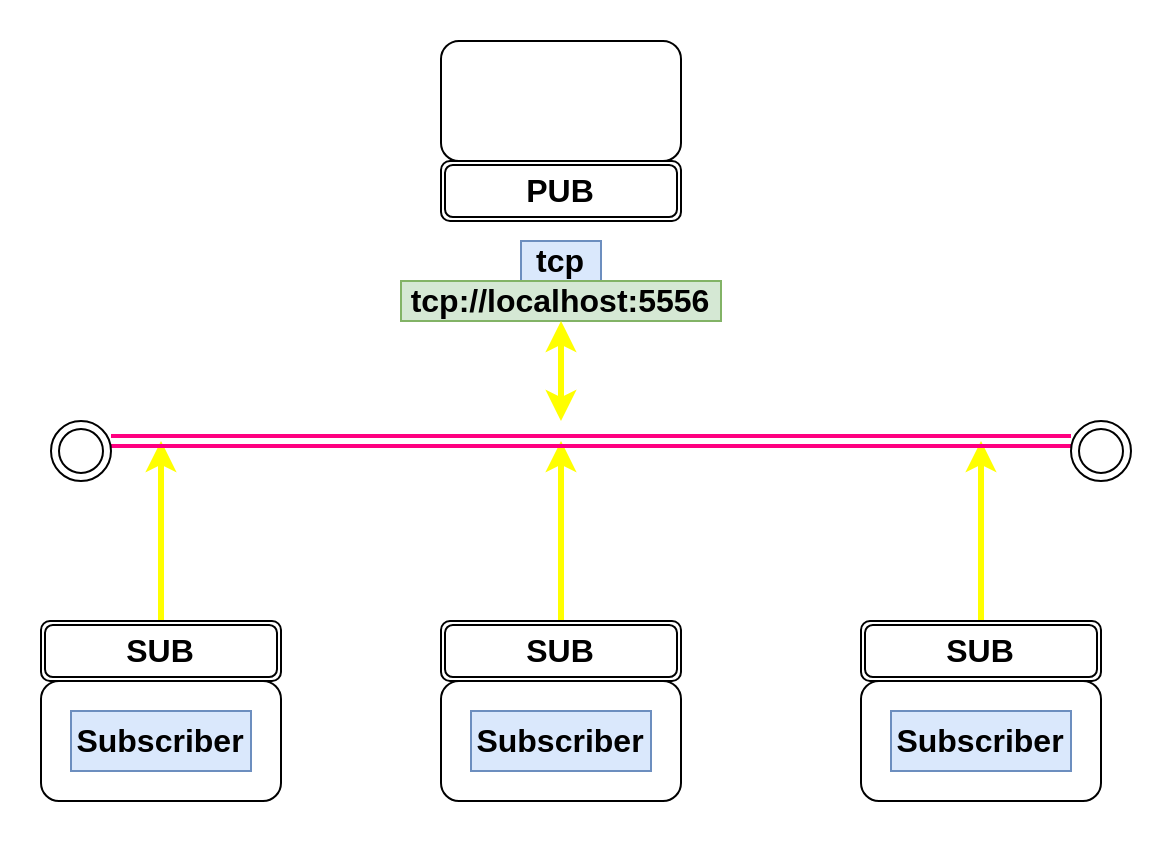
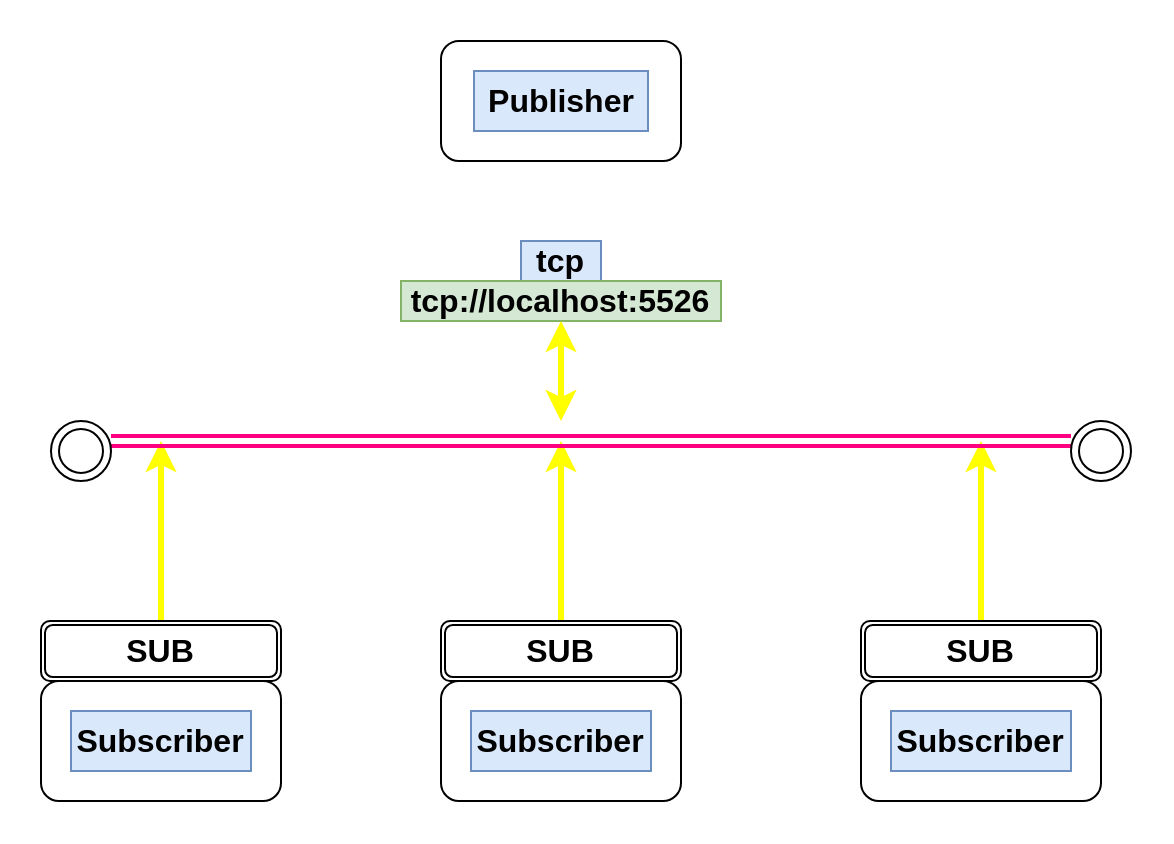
none -> (561, 101)
(561, 191) -> none
(561, 301) -> (561, 301)
